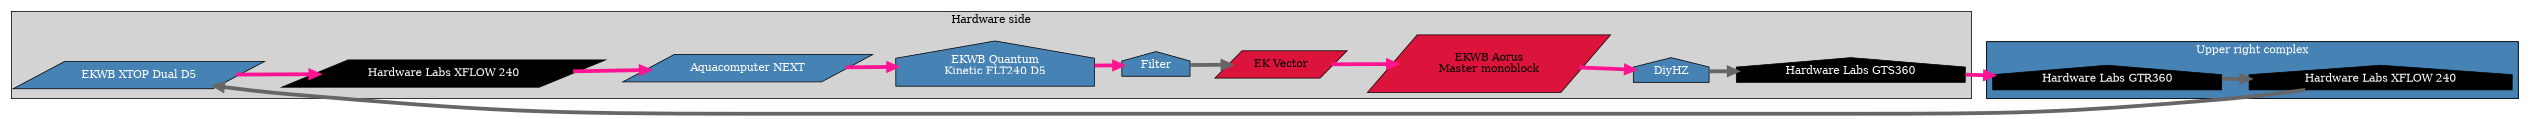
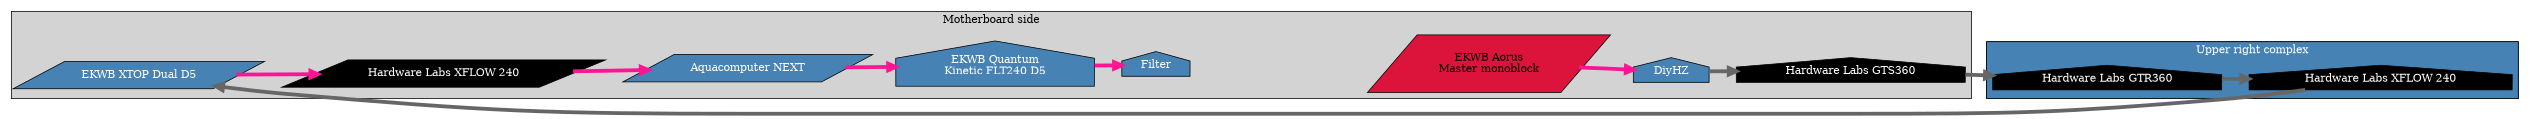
(991, 20) -> (991, 20)
(1281, 64) -> none
(1976, 75) -> (1976, 75)
